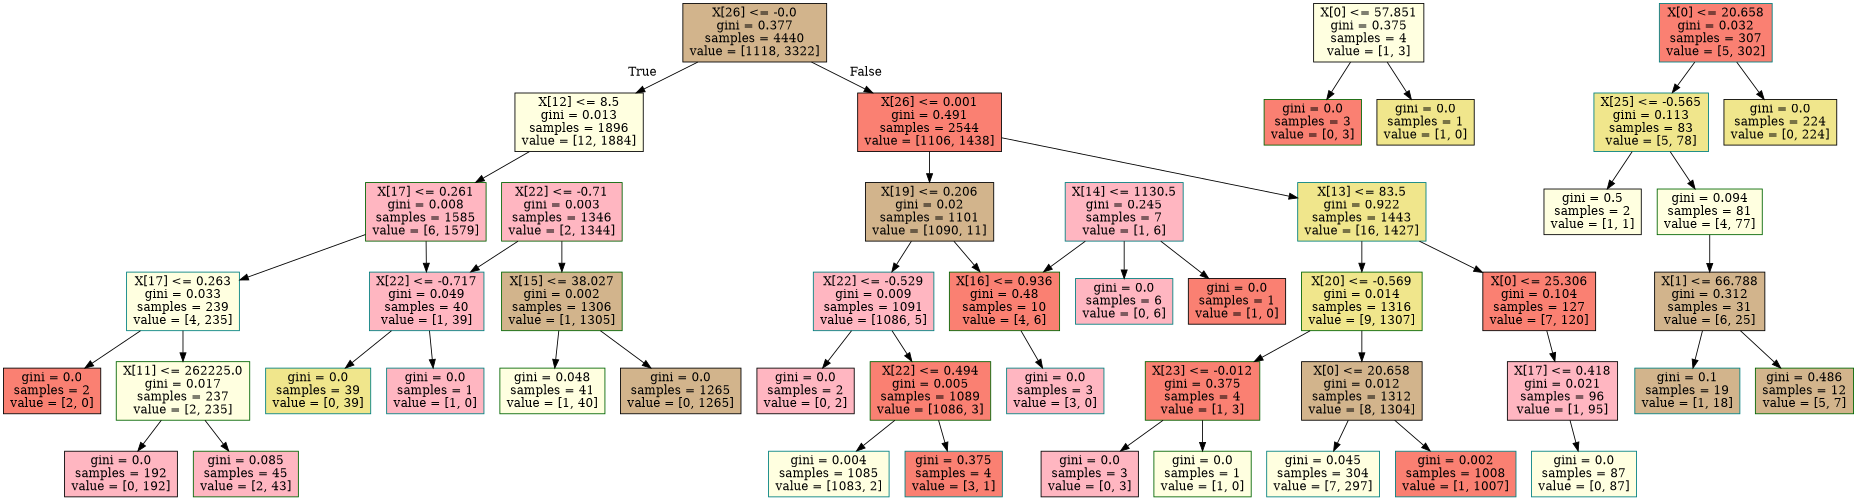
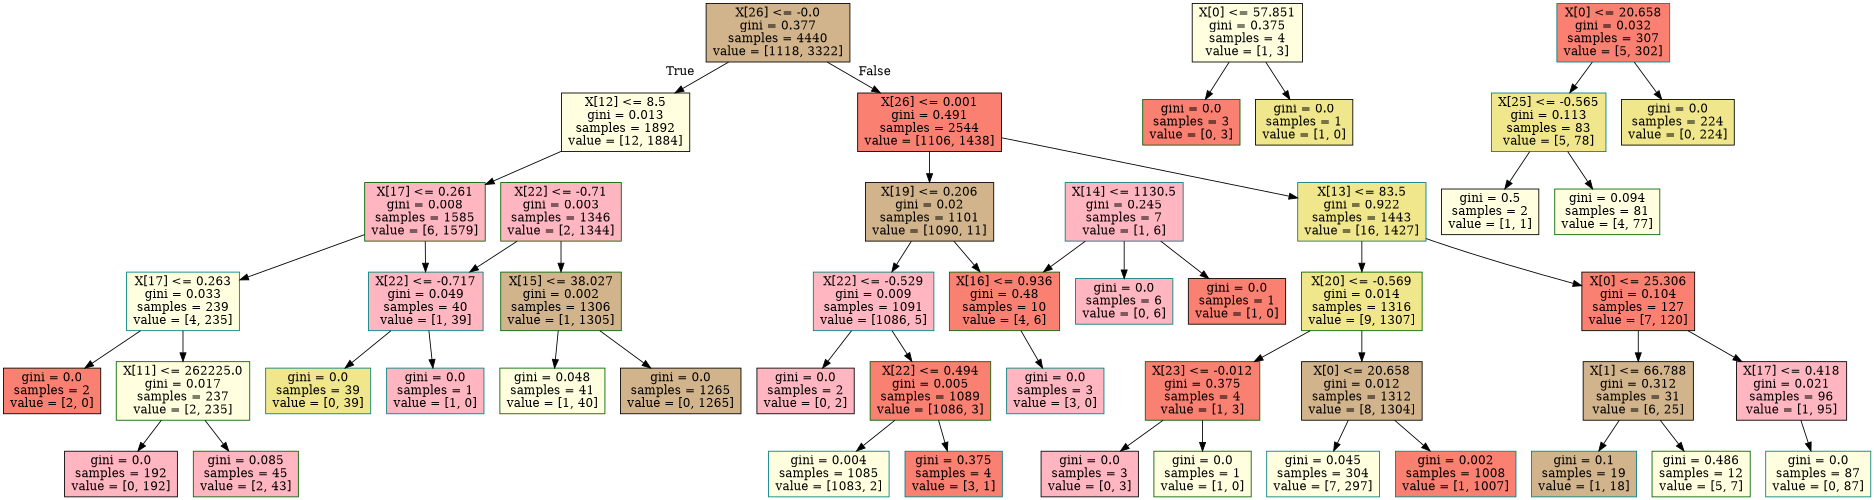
(579, 122) -> (626, 122)
(1710, 249) -> (1638, 342)
(1804, 391) -> (1701, 474)
